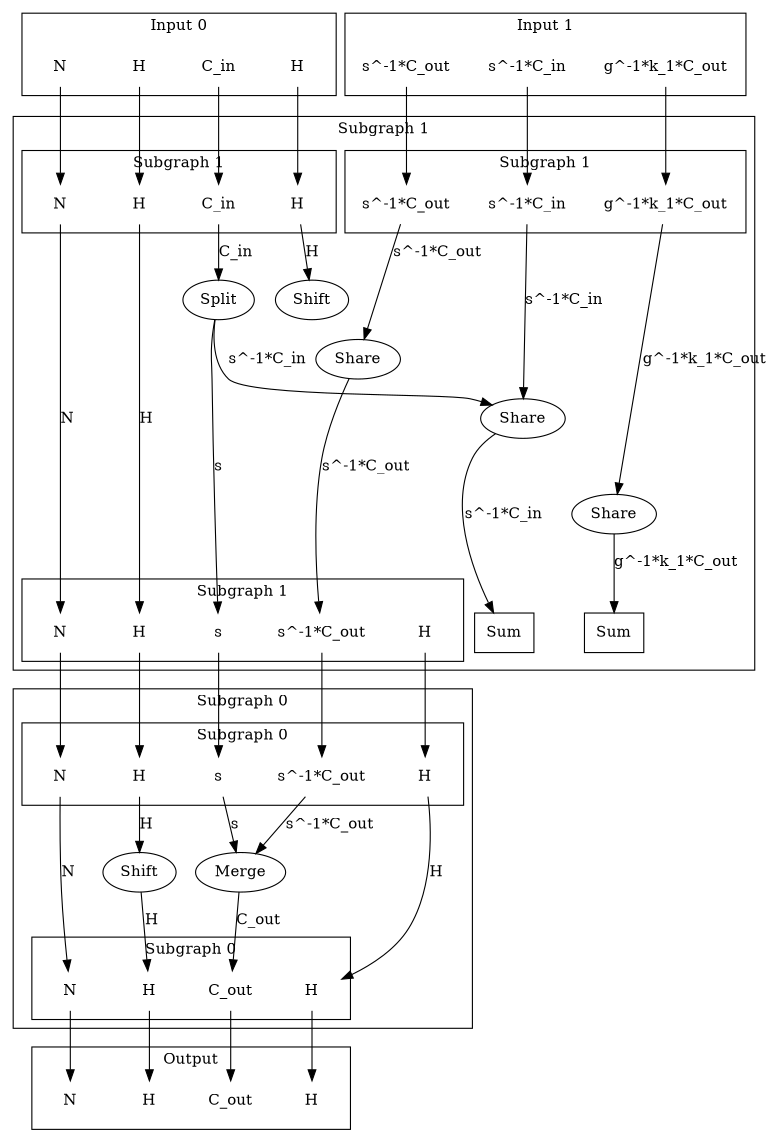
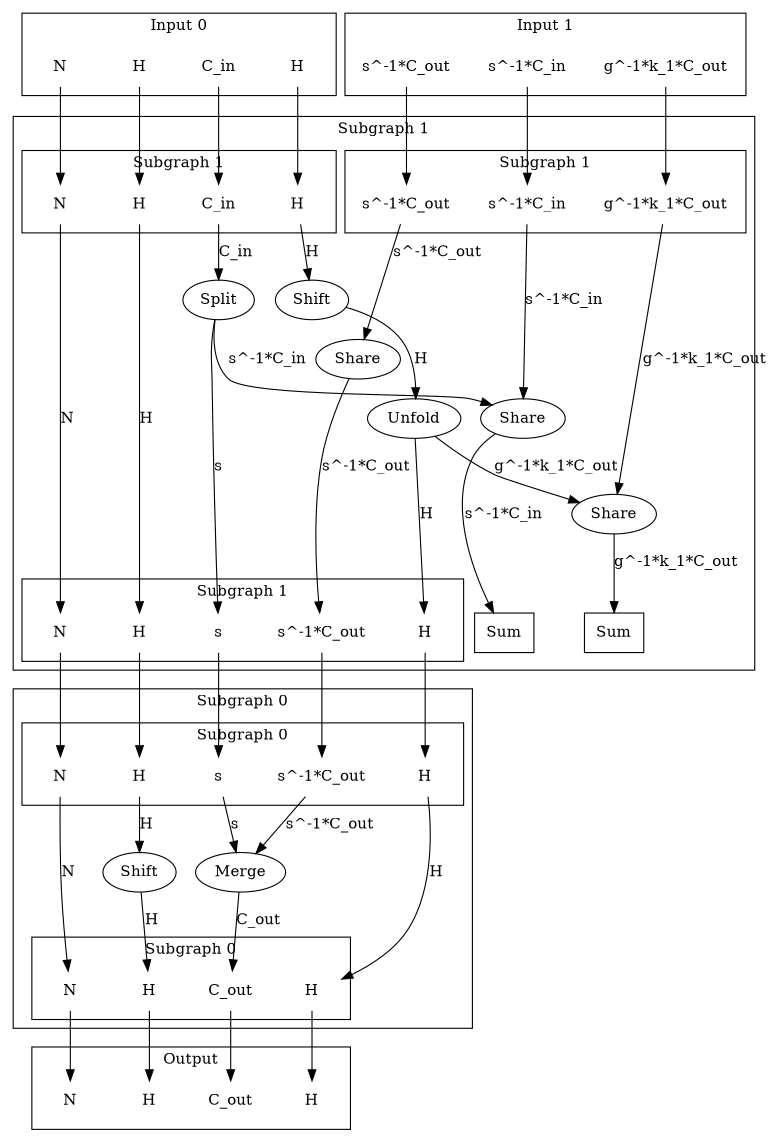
none -> (414, 419)
